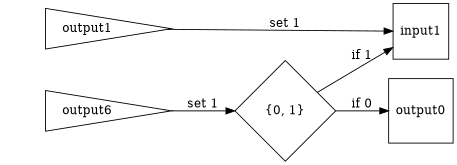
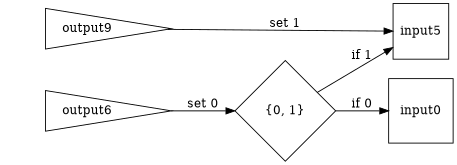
(87, 29) -> (87, 29)
(421, 31) -> (421, 31)
(203, 104) -> (203, 104)
(421, 111) -> (421, 111)
